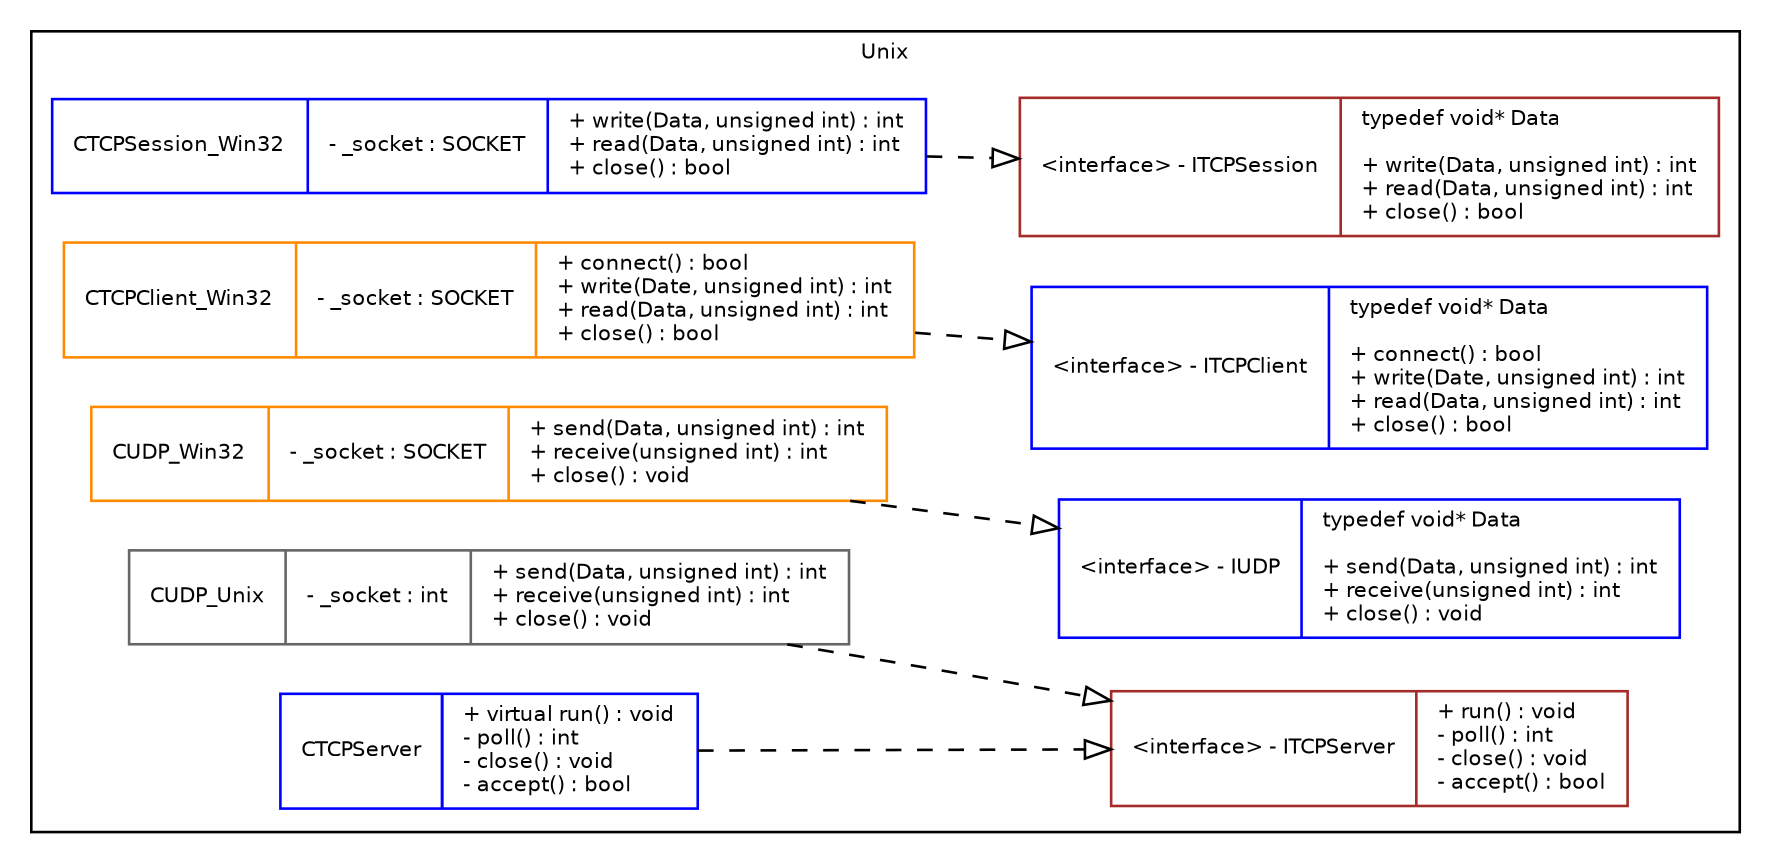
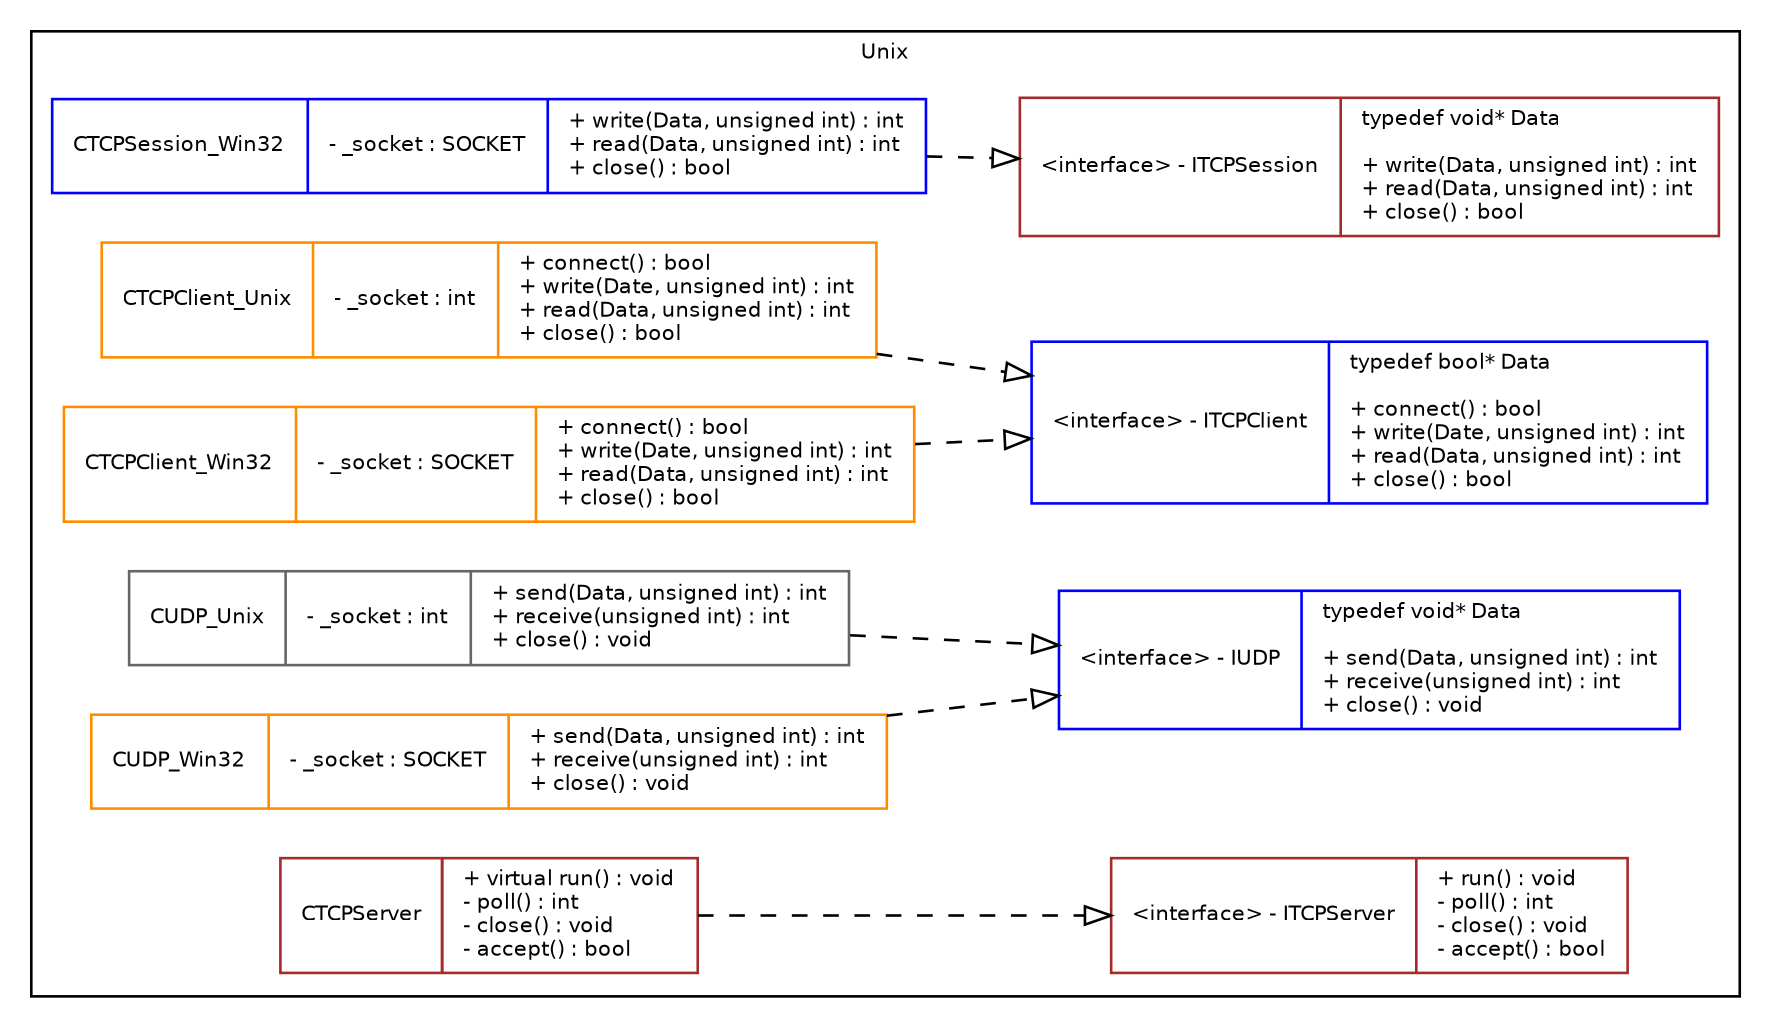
none -> (489, 300)
(1450, 308) -> (1452, 363)
(936, 670) -> (941, 640)
(489, 751) -> (489, 916)
